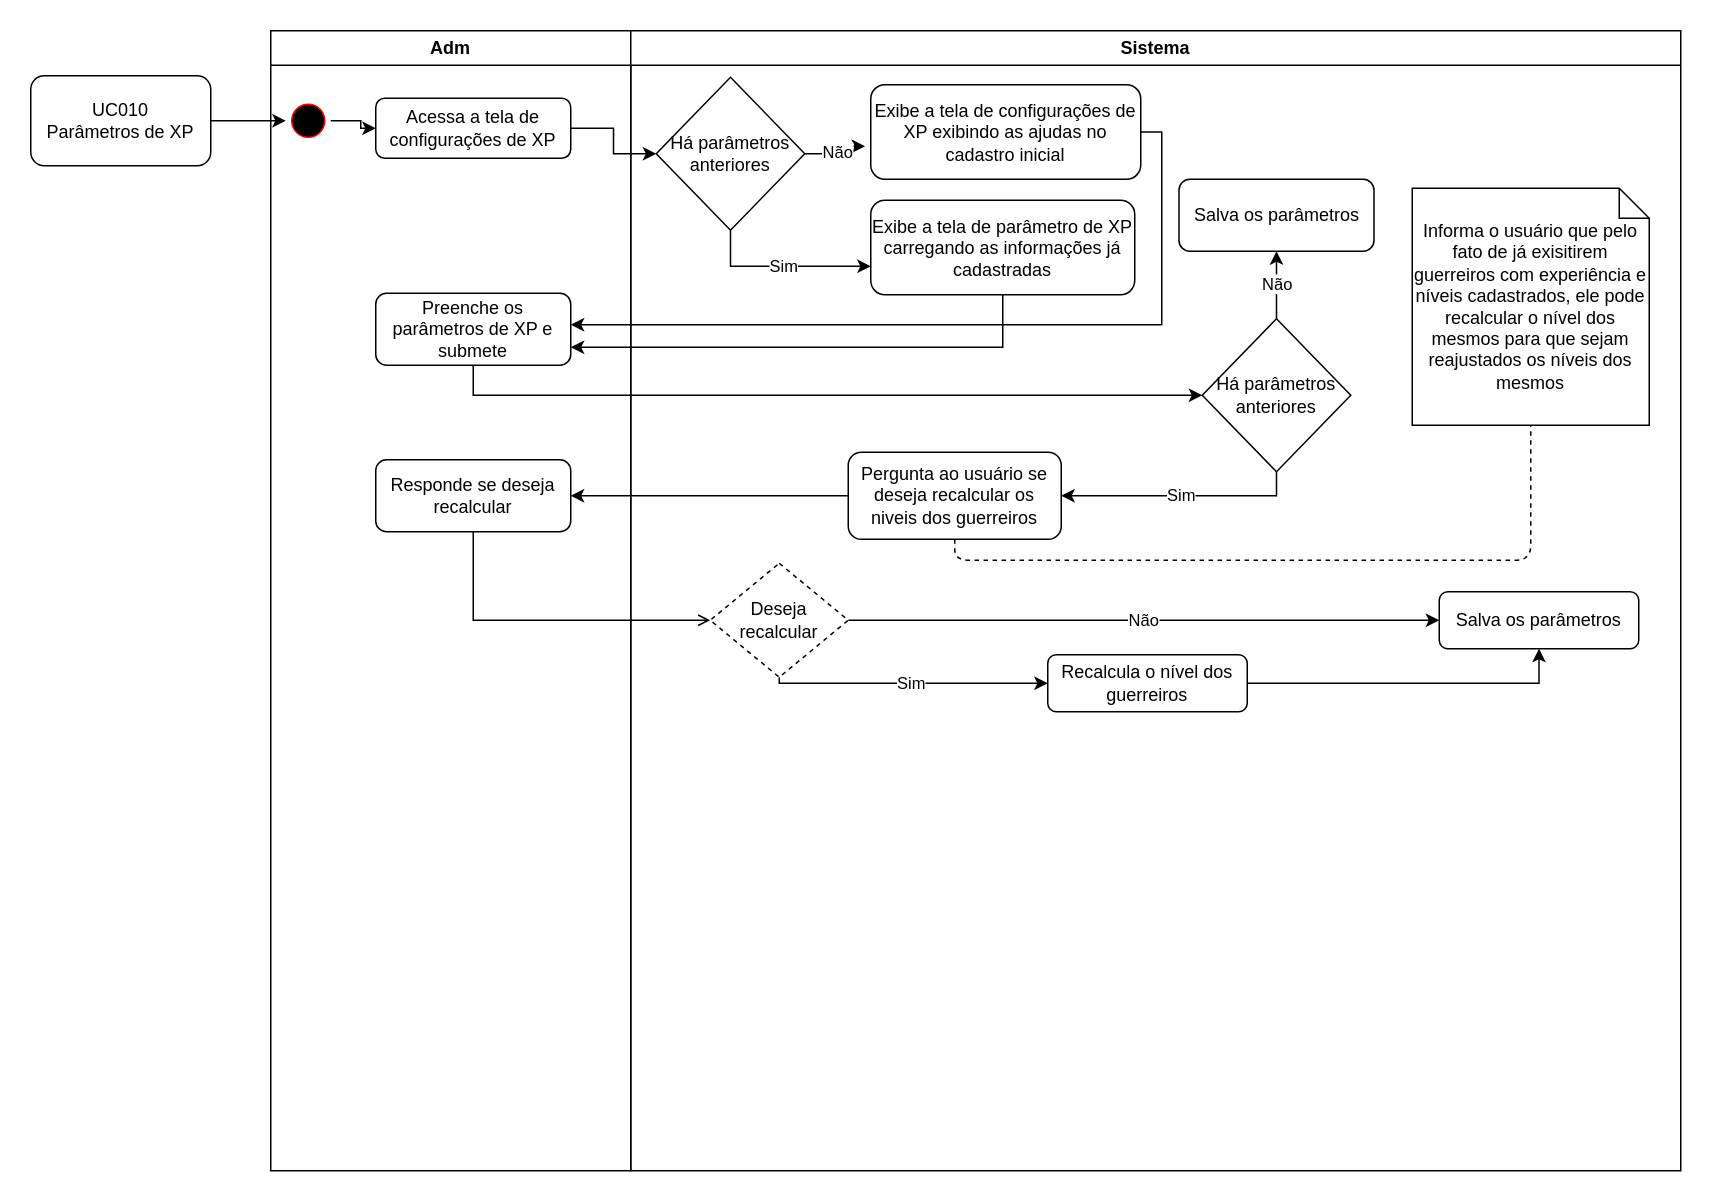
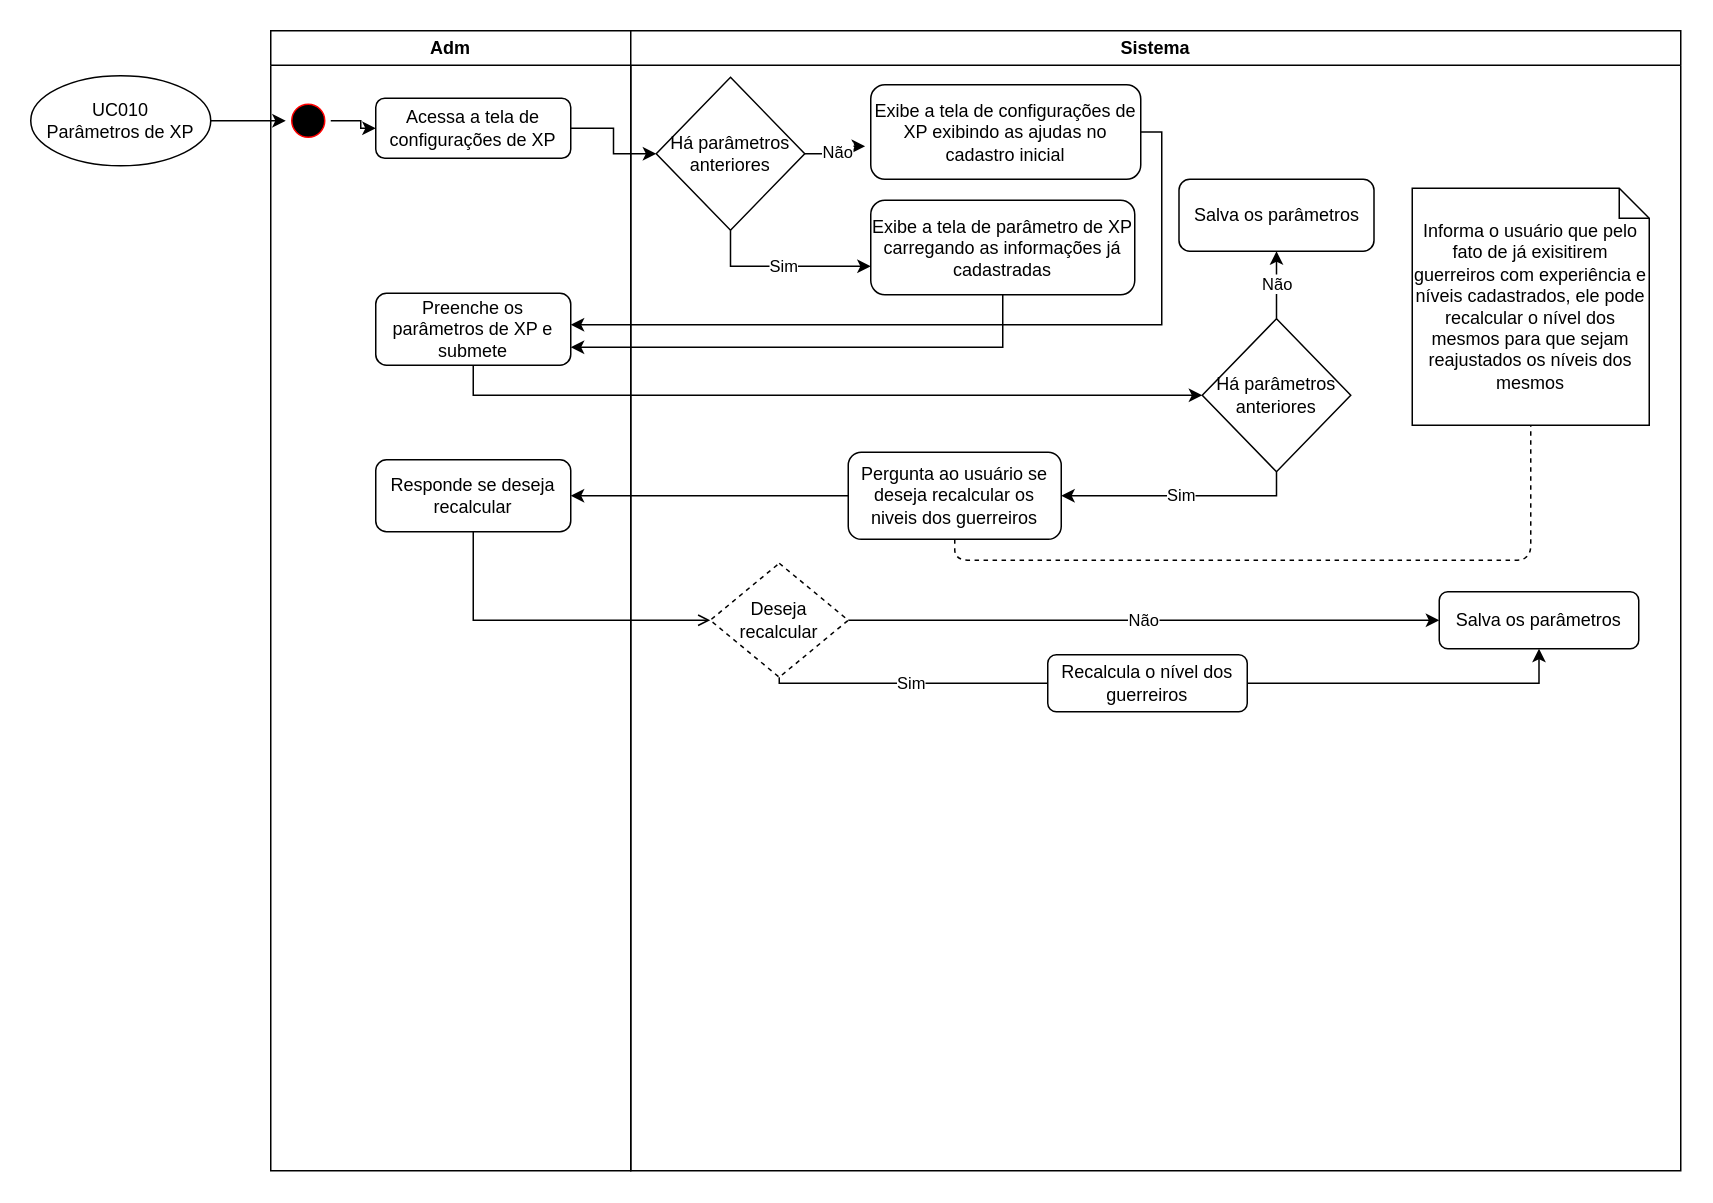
(121, 121) -> (121, 121)
(1036, 683) -> (1040, 683)
